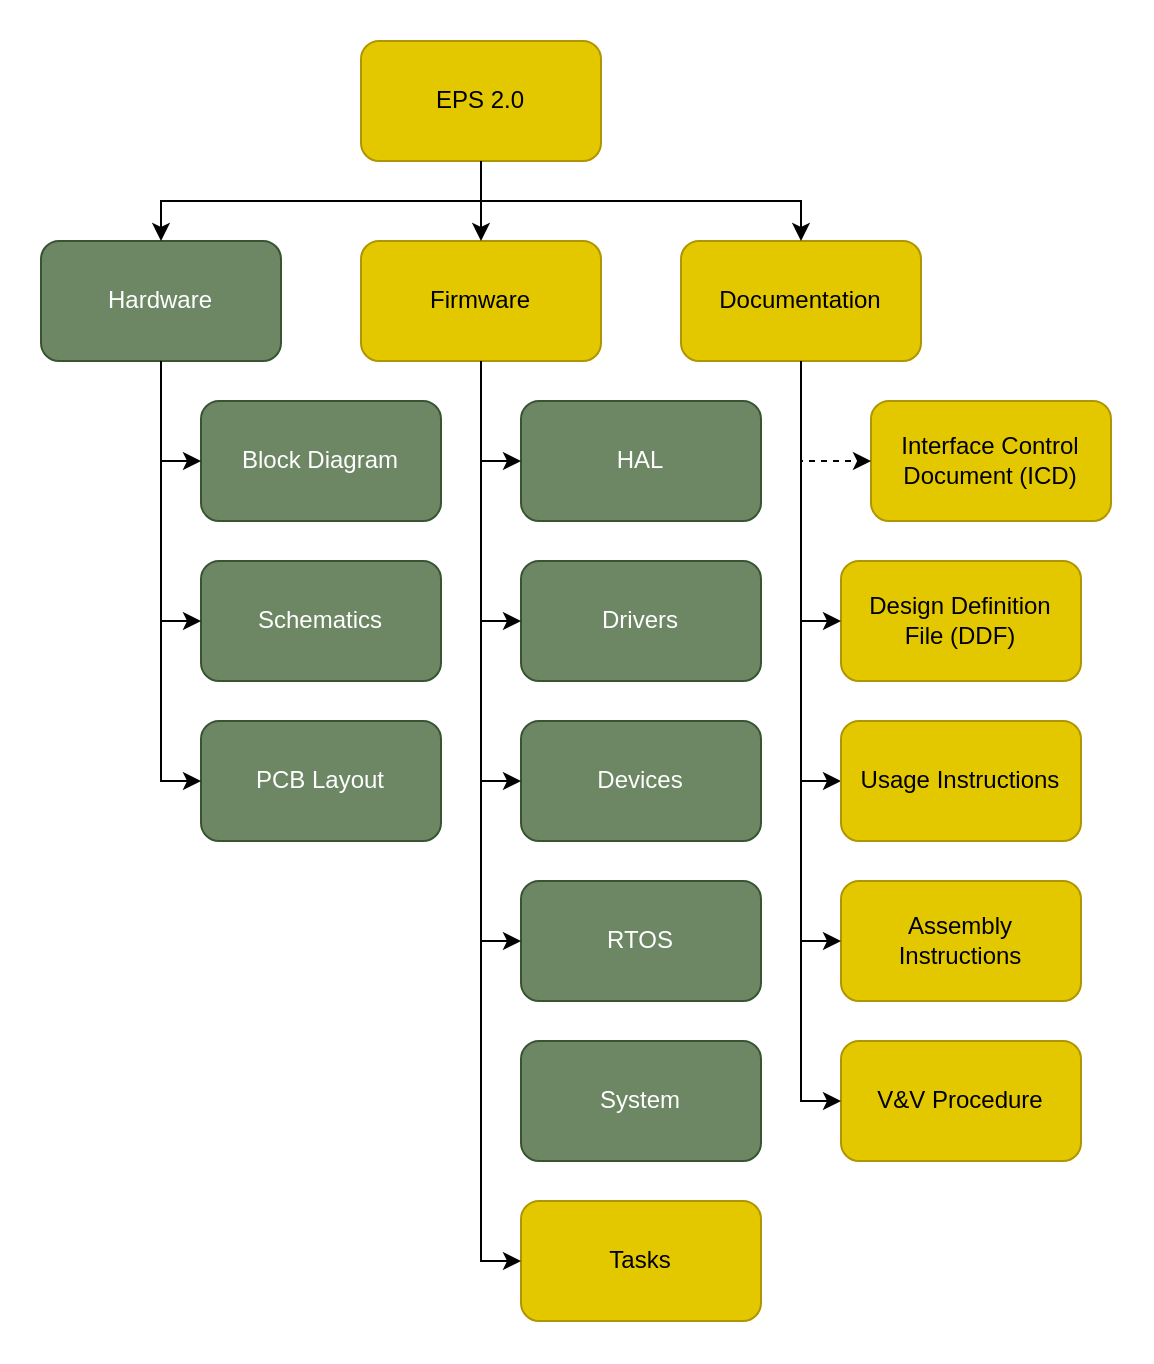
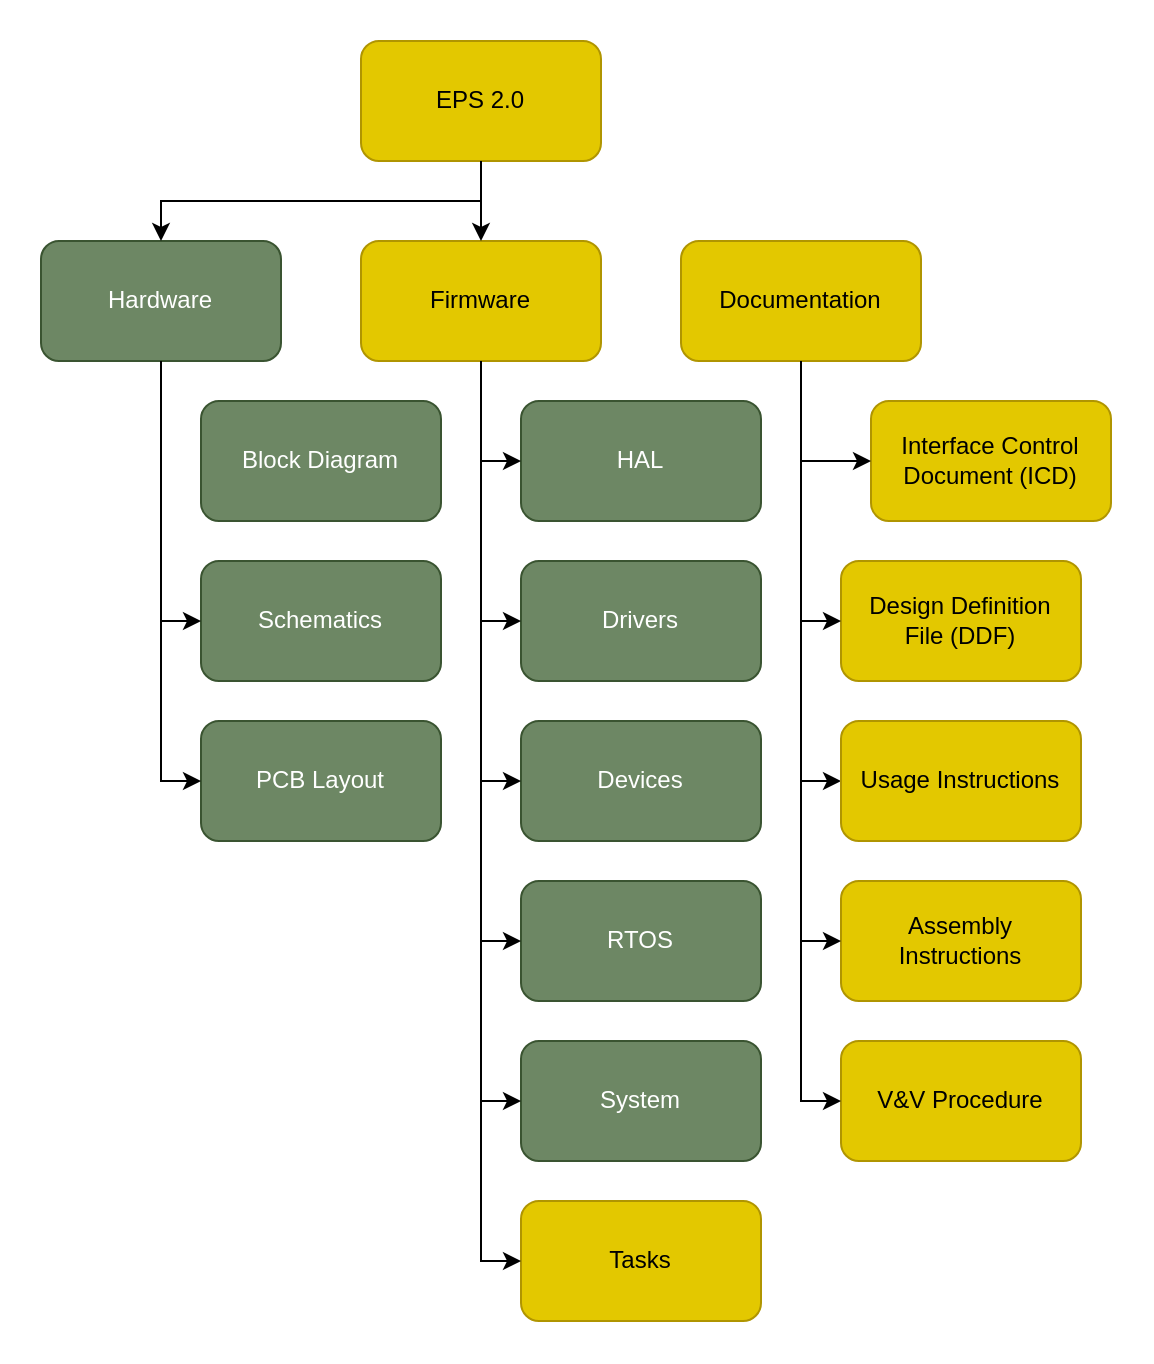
(656, 201) -> none
(176, 461) -> none
(831, 461) -> (831, 461)
none -> (496, 1101)
